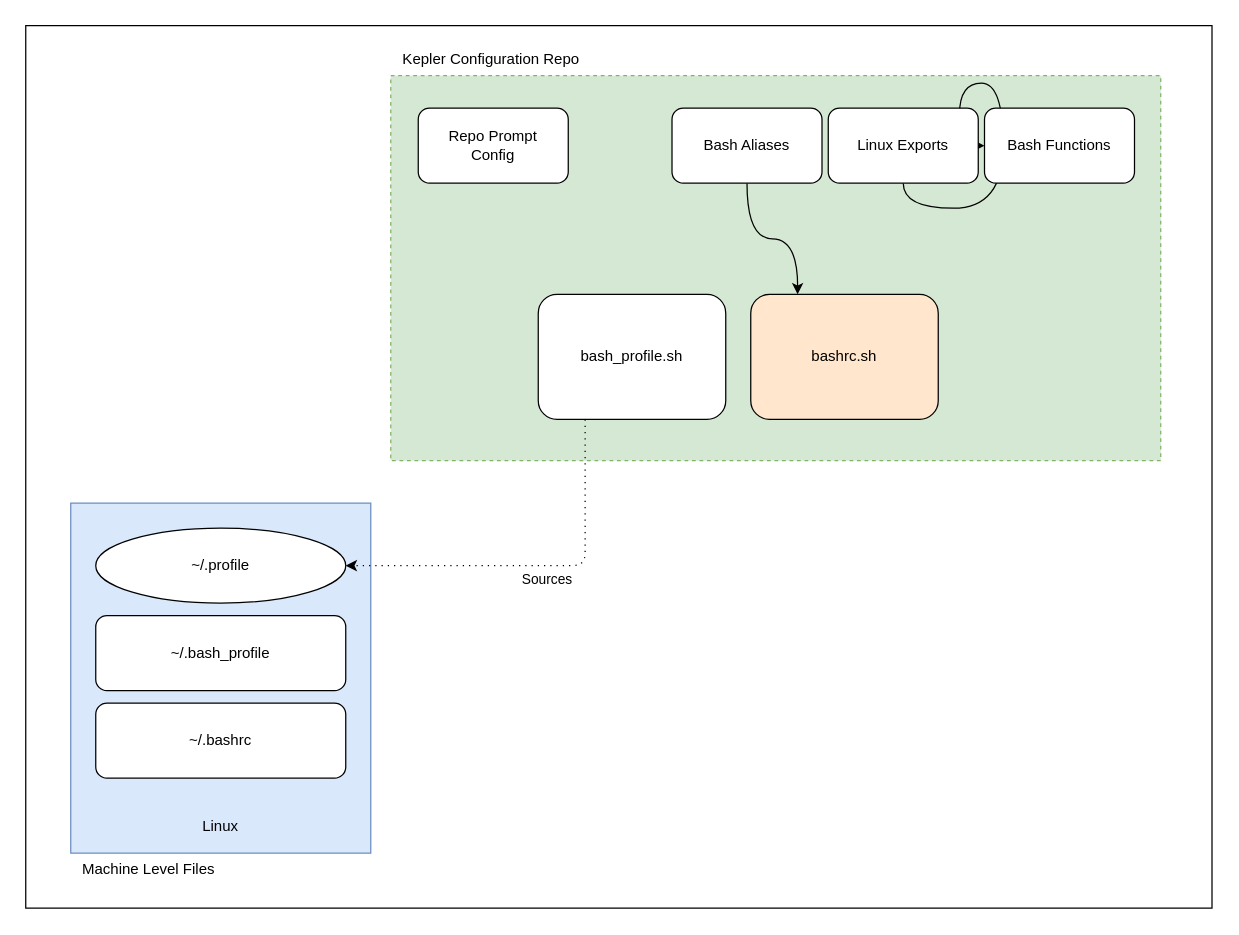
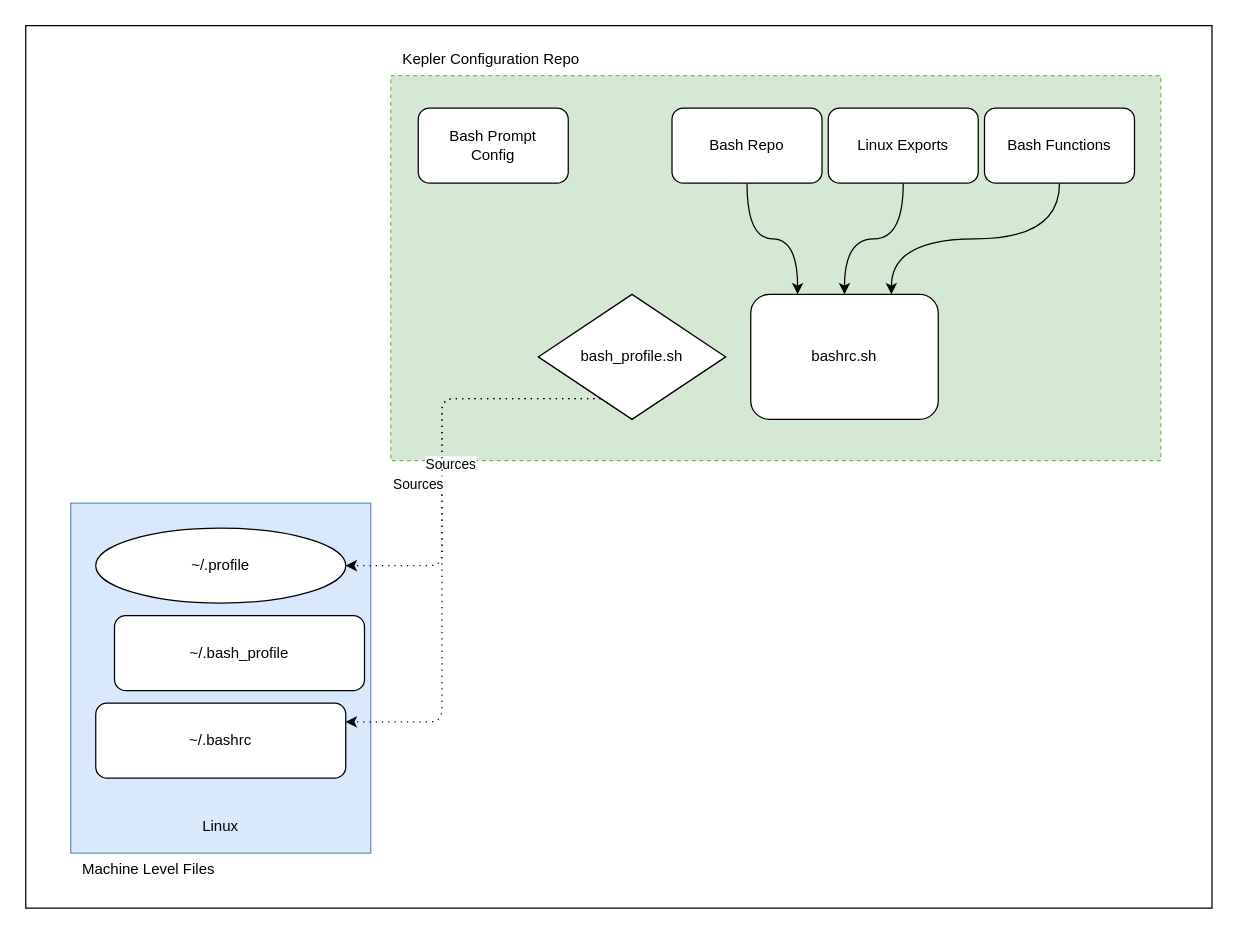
(493, 146) -> (493, 146)
(747, 146) -> (747, 146)
(951, 208) -> (875, 239)
none -> (977, 239)
(632, 357) -> (632, 357)
(844, 357) -> (844, 357)
(221, 653) -> (239, 653)
none -> (414, 722)
